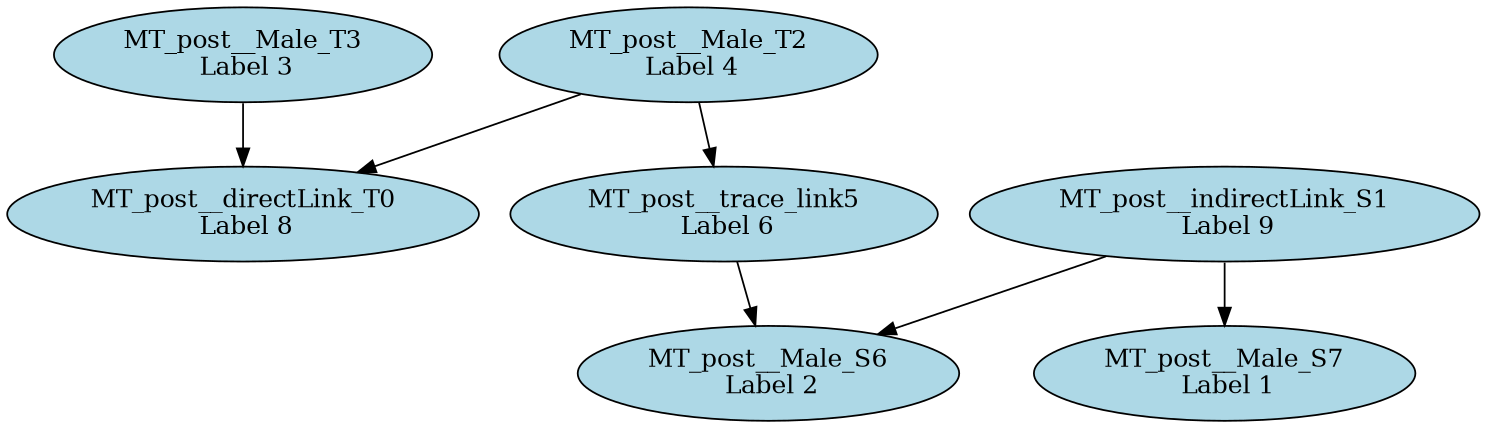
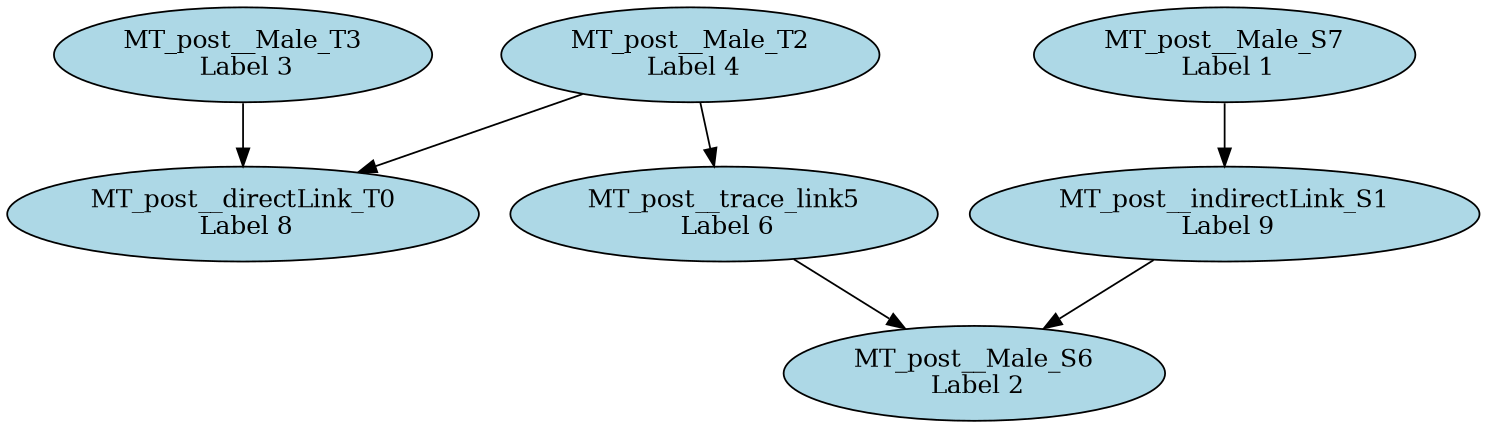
(1225, 285) -> (1225, 126)
